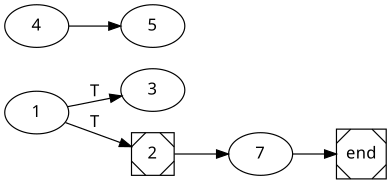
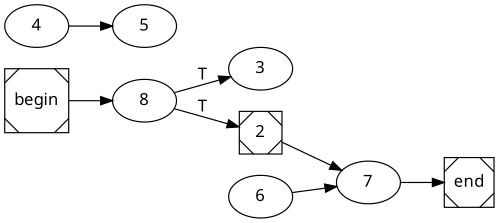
none -> (37, 101)
(37, 113) -> (145, 101)
none -> (261, 197)
